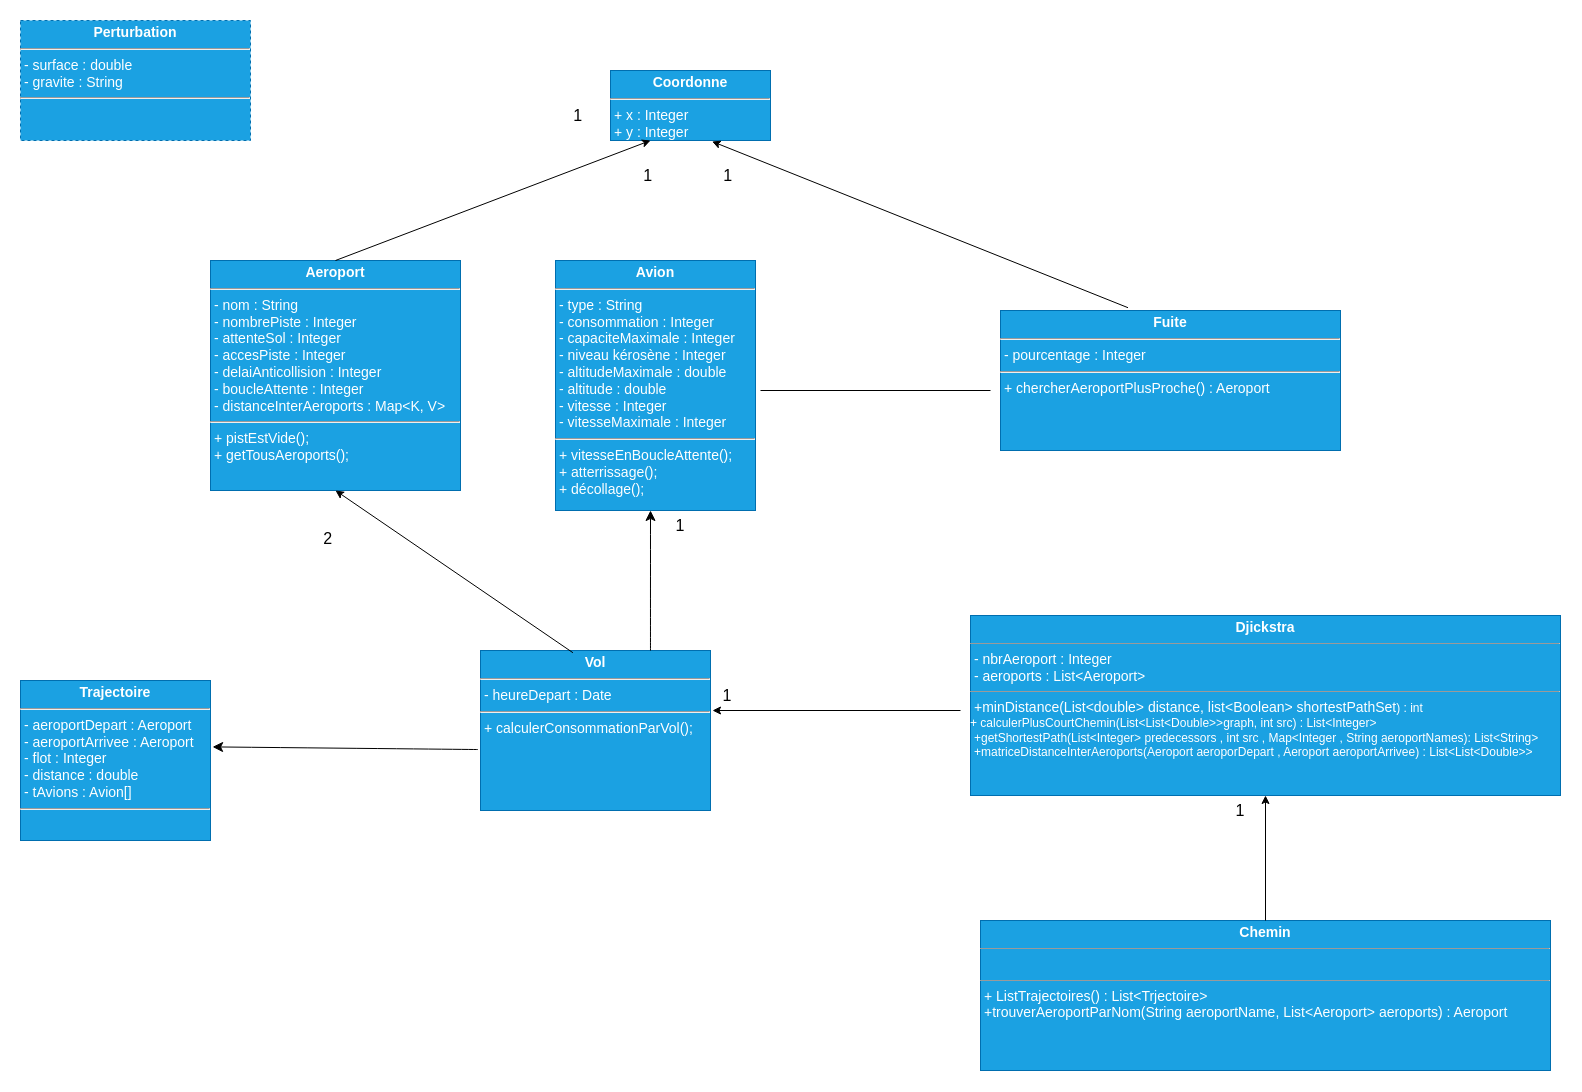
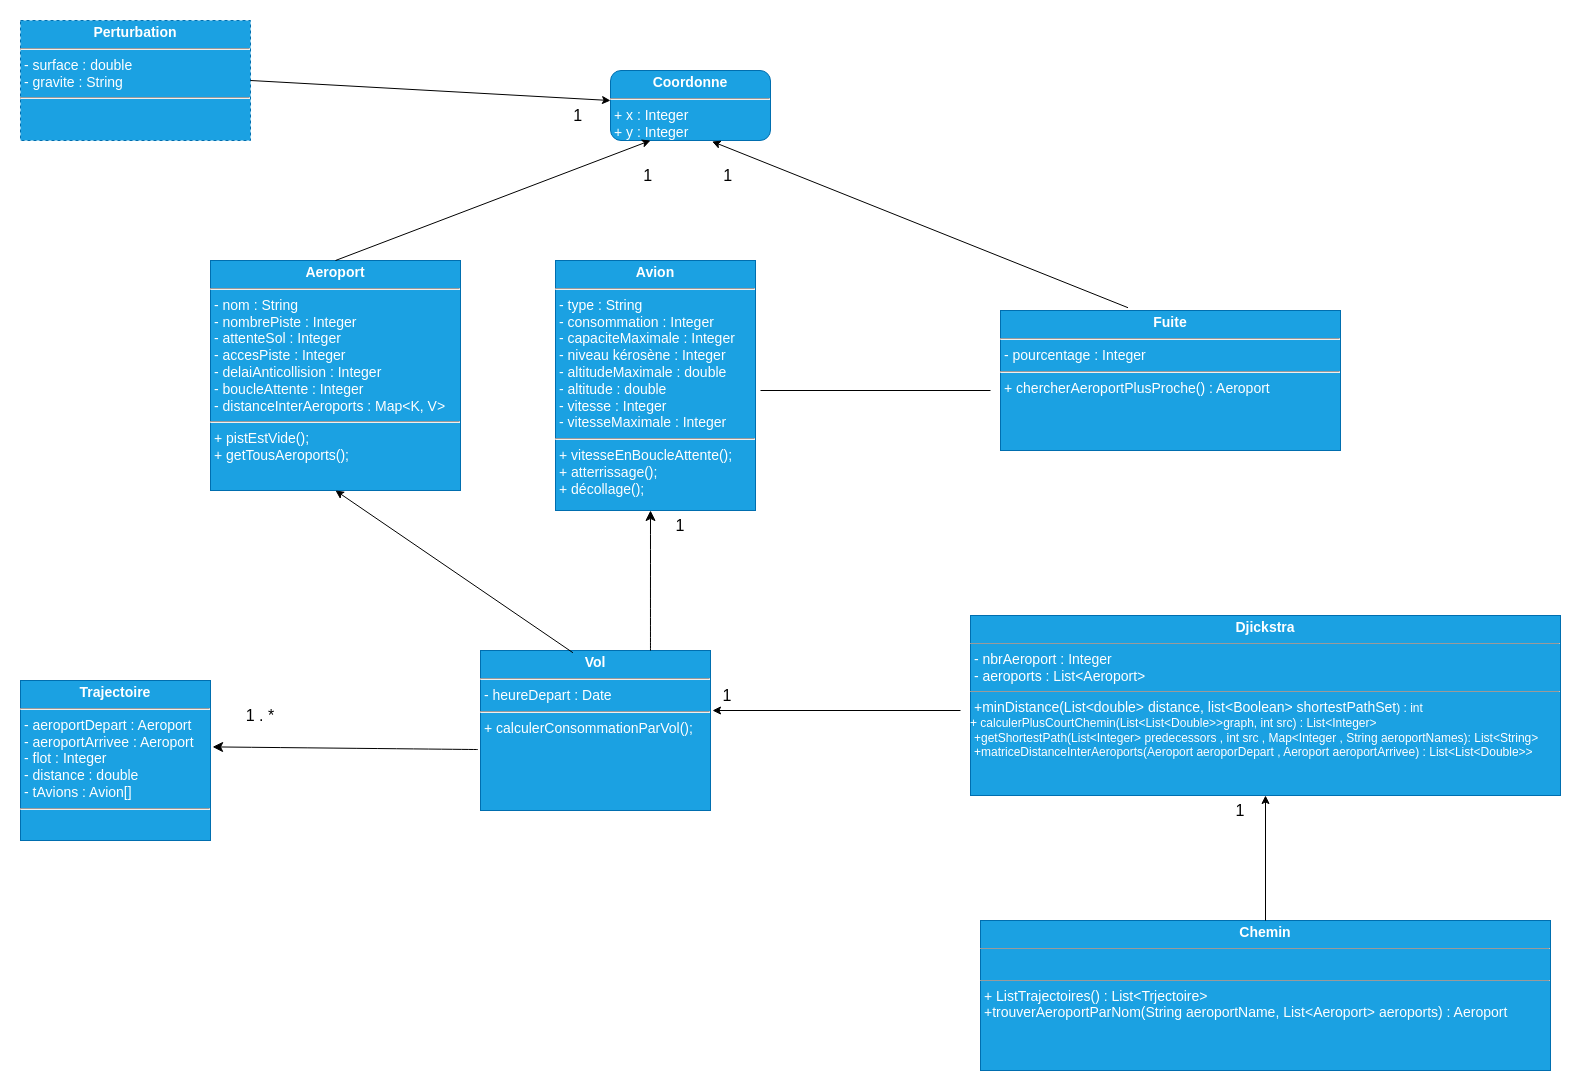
none -> (427, 90)
(691, 106) -> (691, 106)
(331, 538) -> none
none -> (261, 716)
